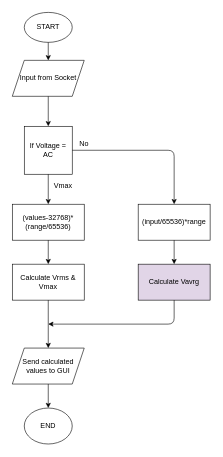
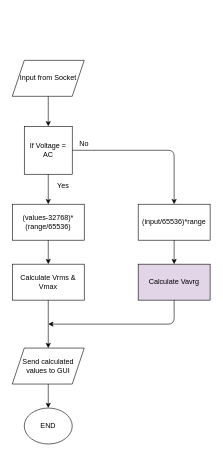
(48, 27) -> none
(48, 54) -> none
(63, 186) -> (63, 186)
